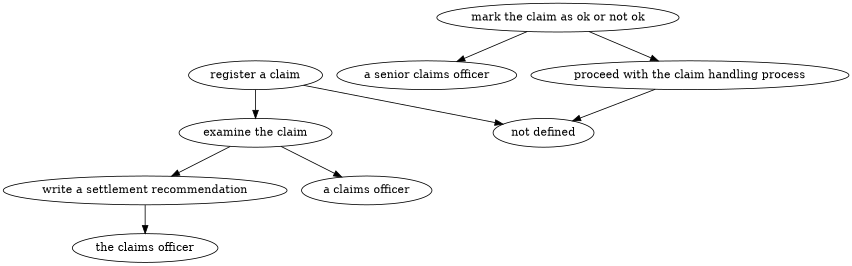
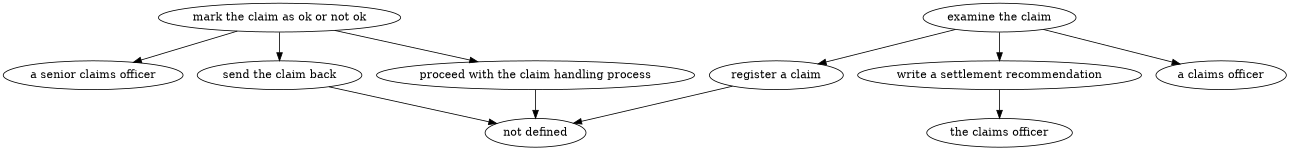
none -> (280, 75)
(256, 100) -> (891, 46)
